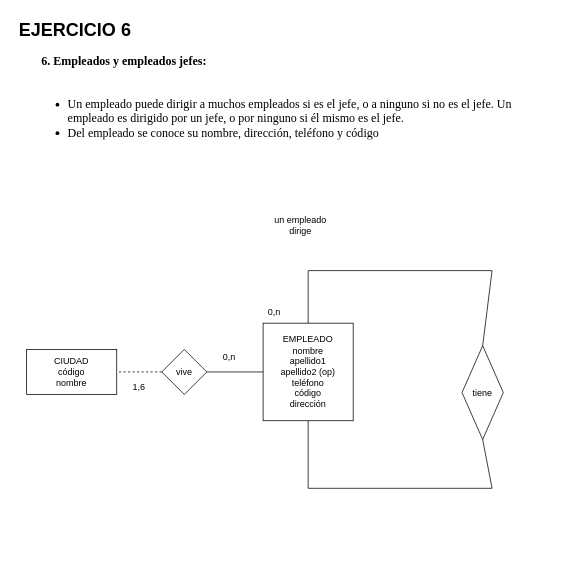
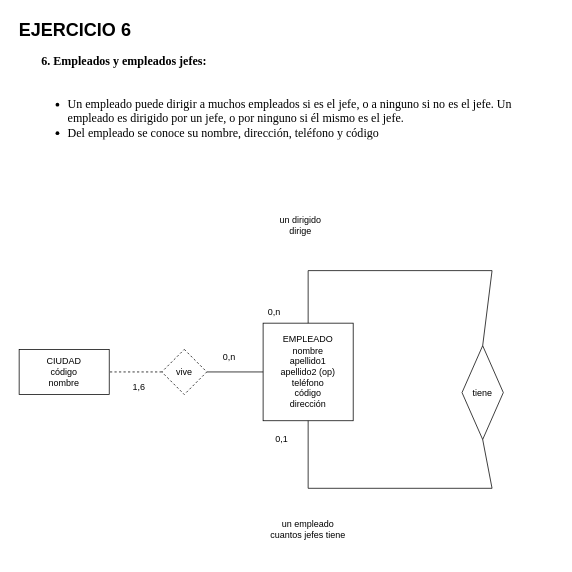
(300, 225) -> (300, 225)
(72, 372) -> (64, 372)
(184, 372) -> (184, 372)
none -> (282, 439)
none -> (308, 529)
